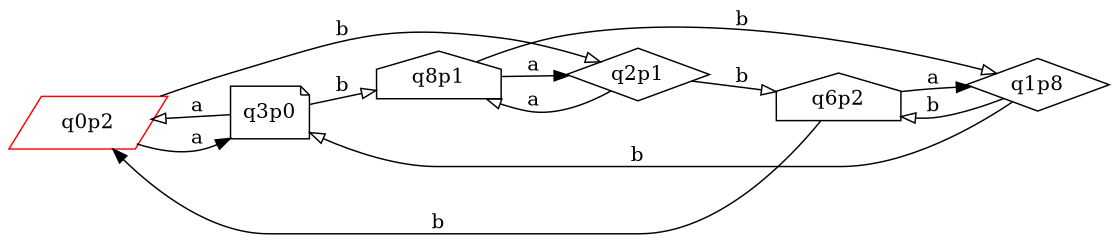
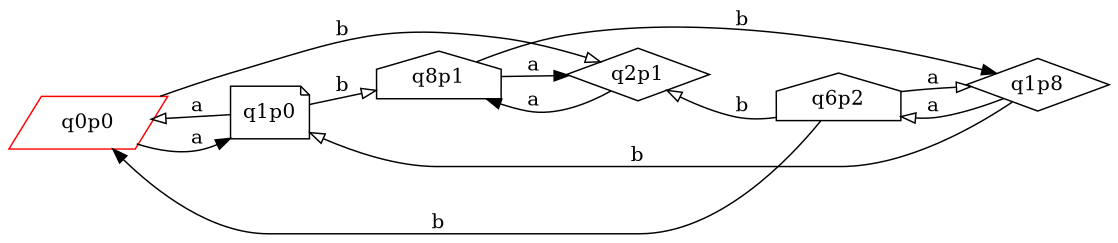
(729, 29) -> (729, 29)
(727, 85) -> (727, 115)
(928, 89) -> (928, 89)
(934, 106) -> (934, 106)
(557, 111) -> (557, 111)
(270, 113) -> (270, 113)
(88, 123) -> (88, 123)
